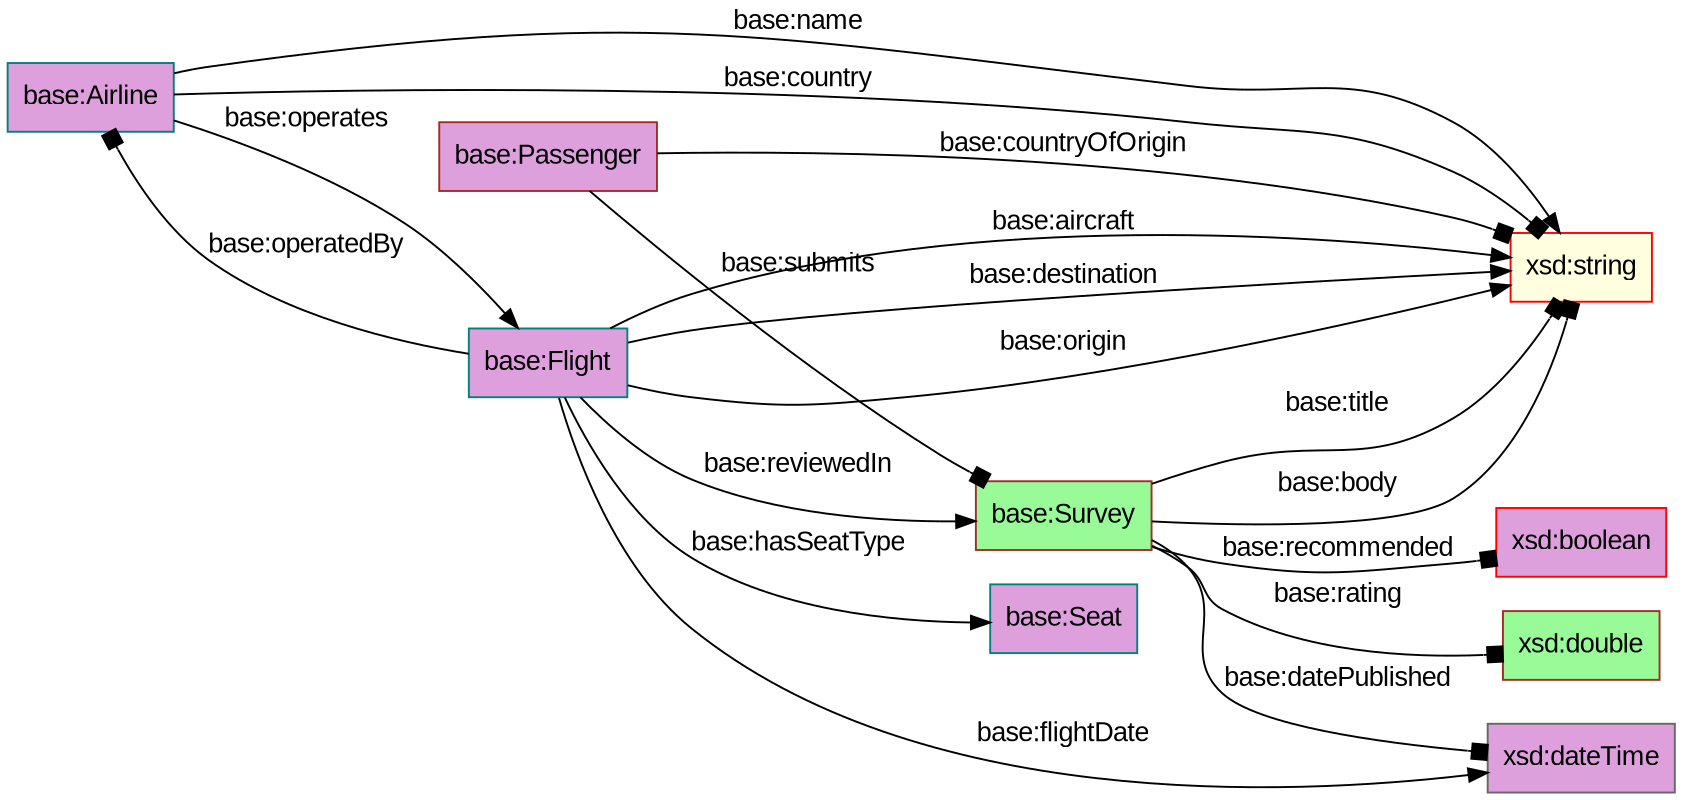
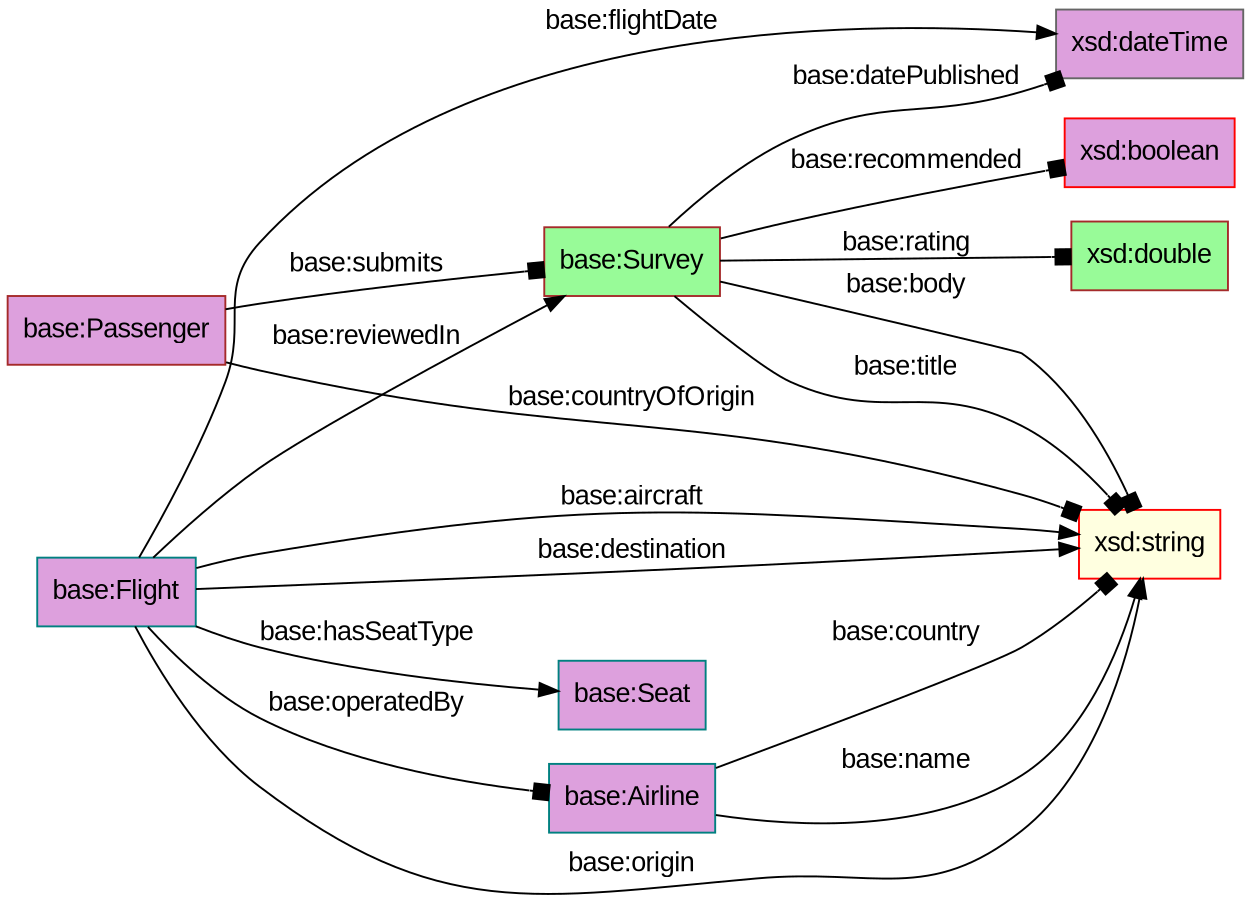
(354, 194) -> none
